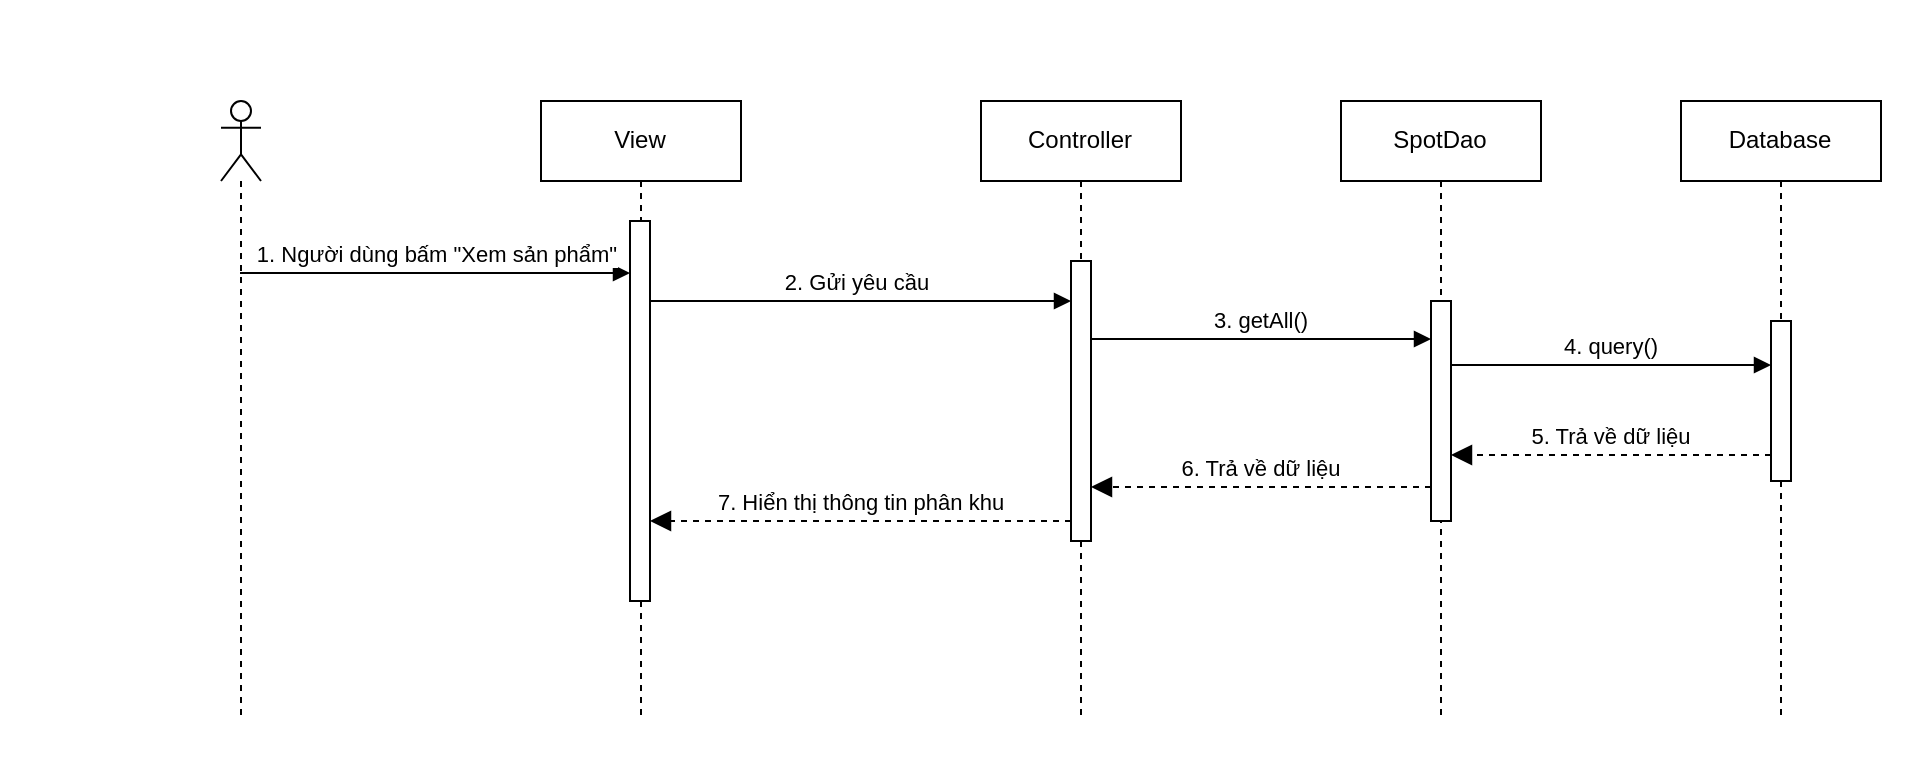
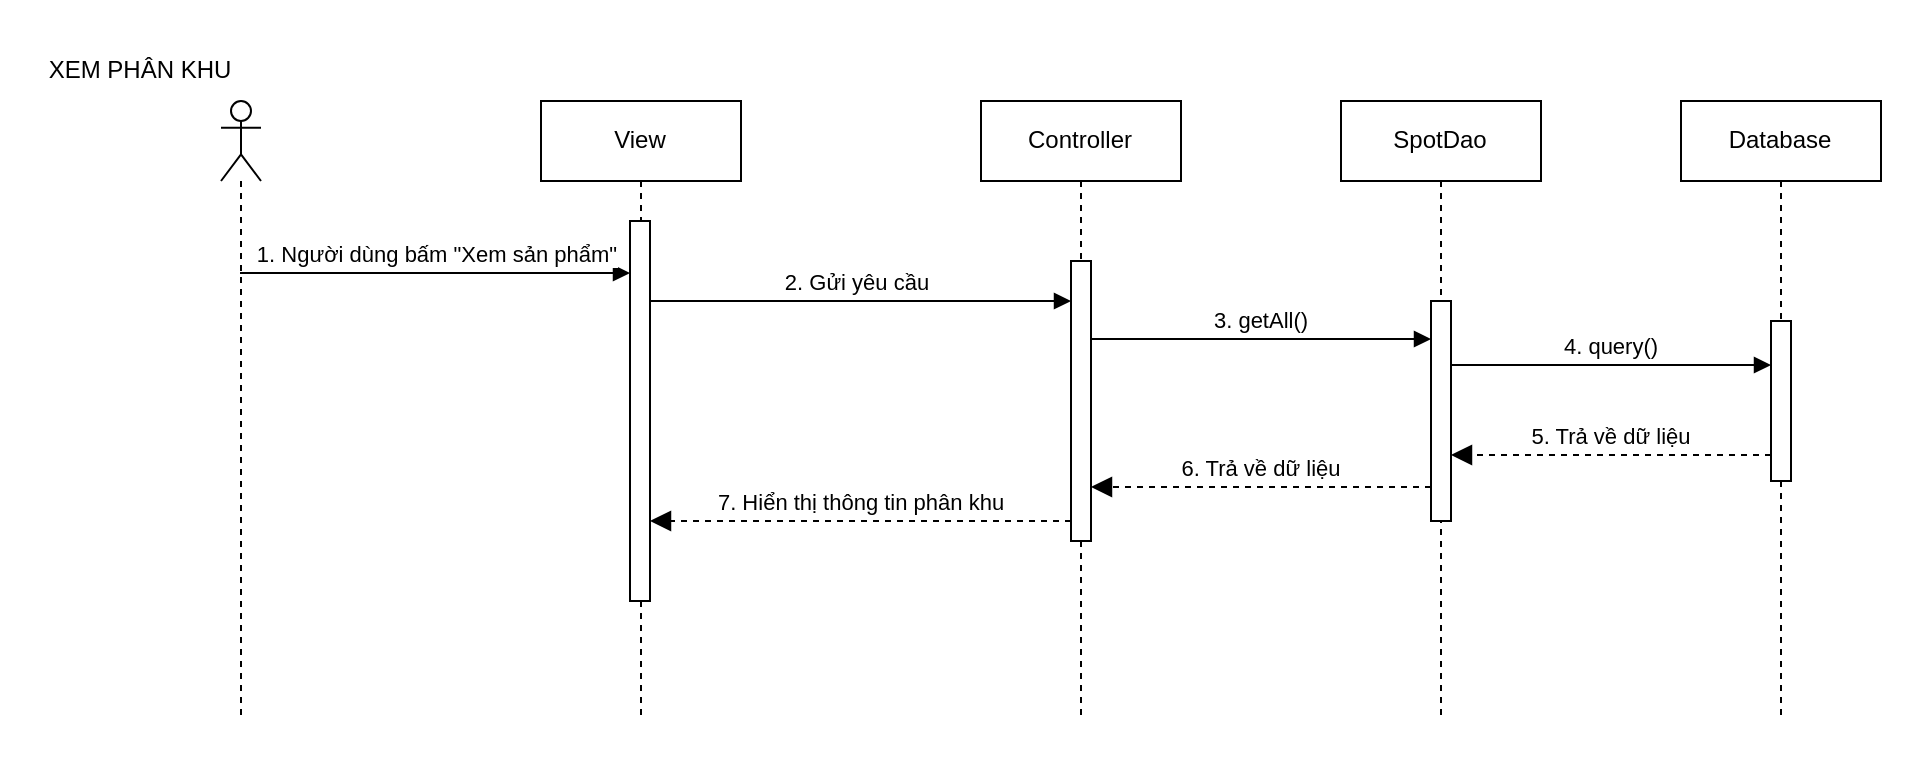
none -> (141, 71)
